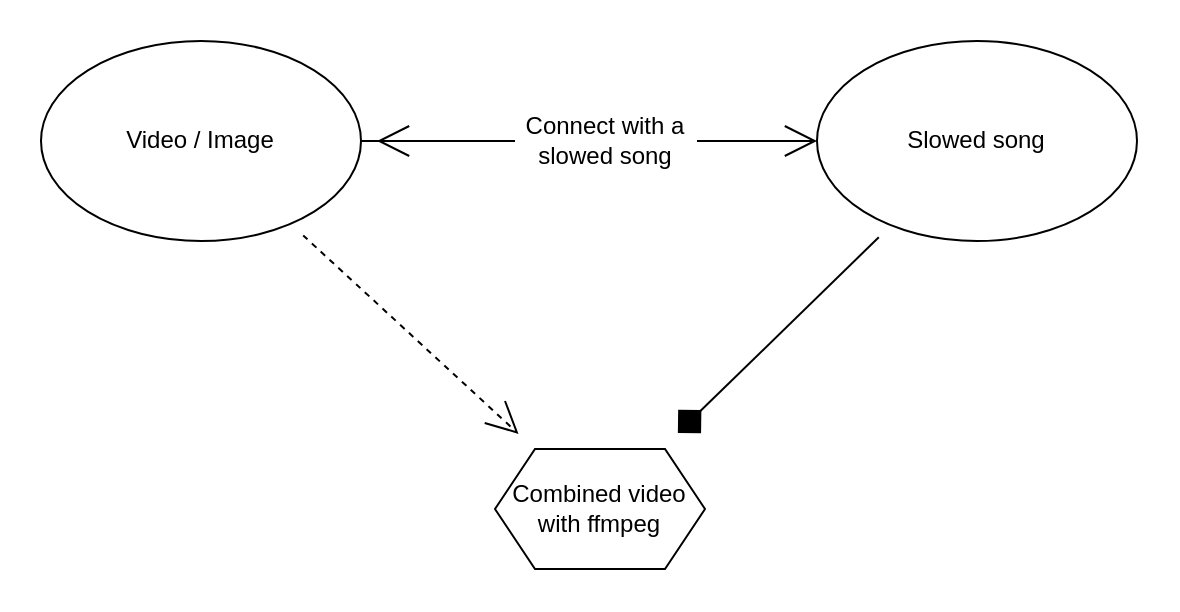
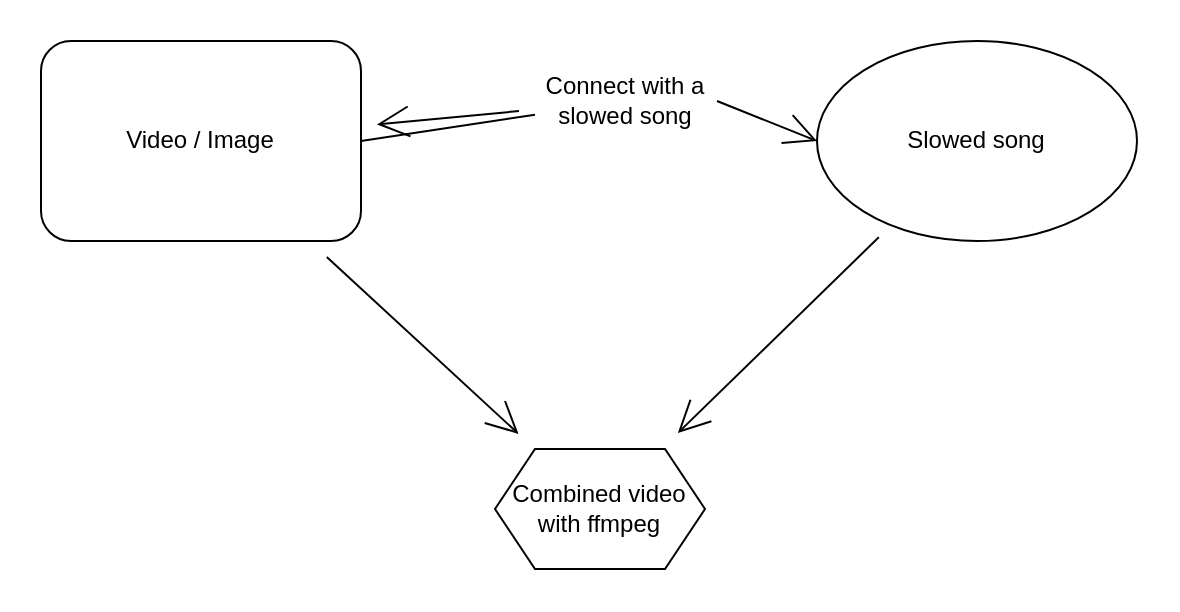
(201, 141) -> (201, 141)
(606, 141) -> (626, 101)
(410, 334) -> (421, 344)
(701, 410) -> (691, 420)
